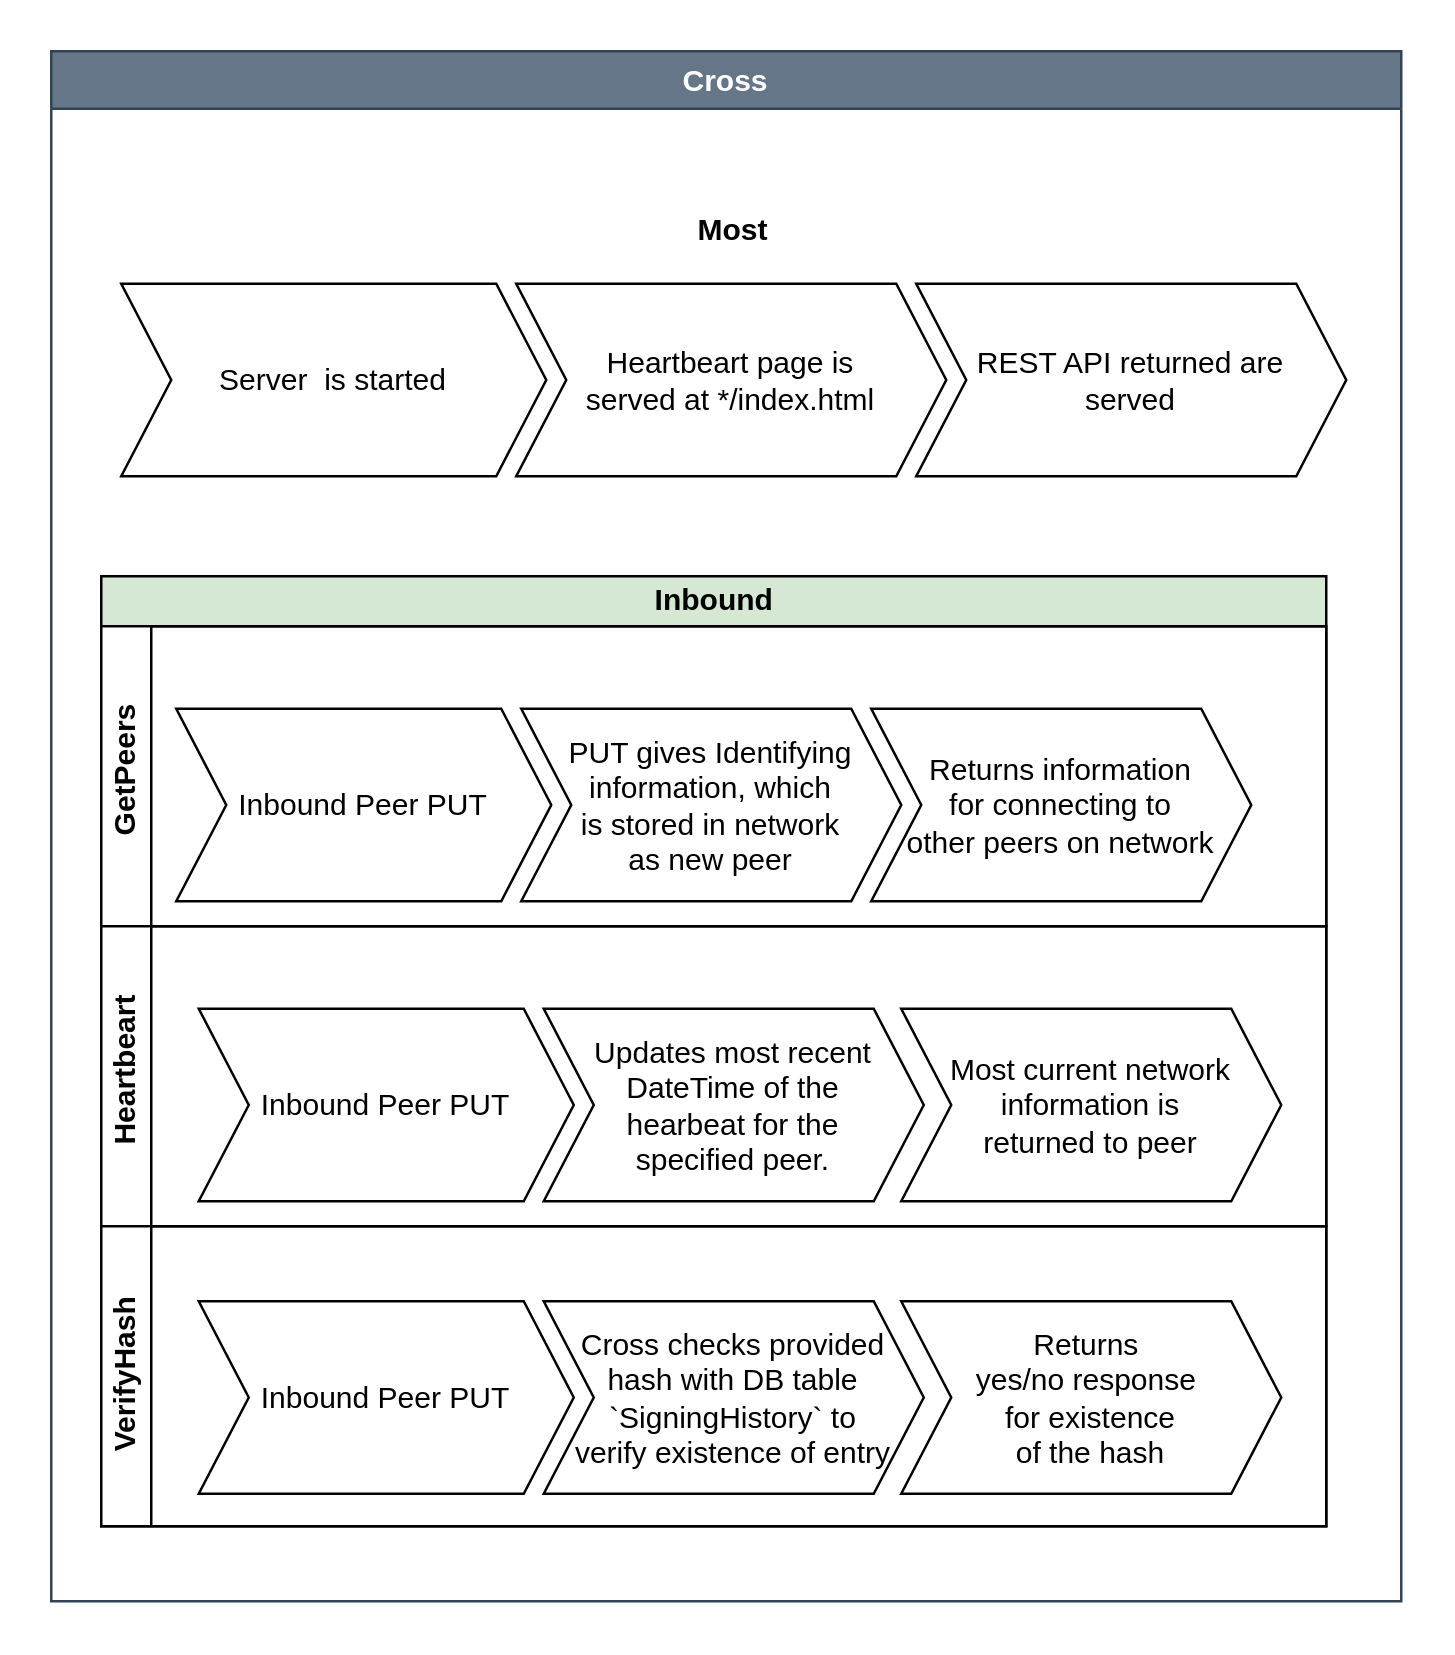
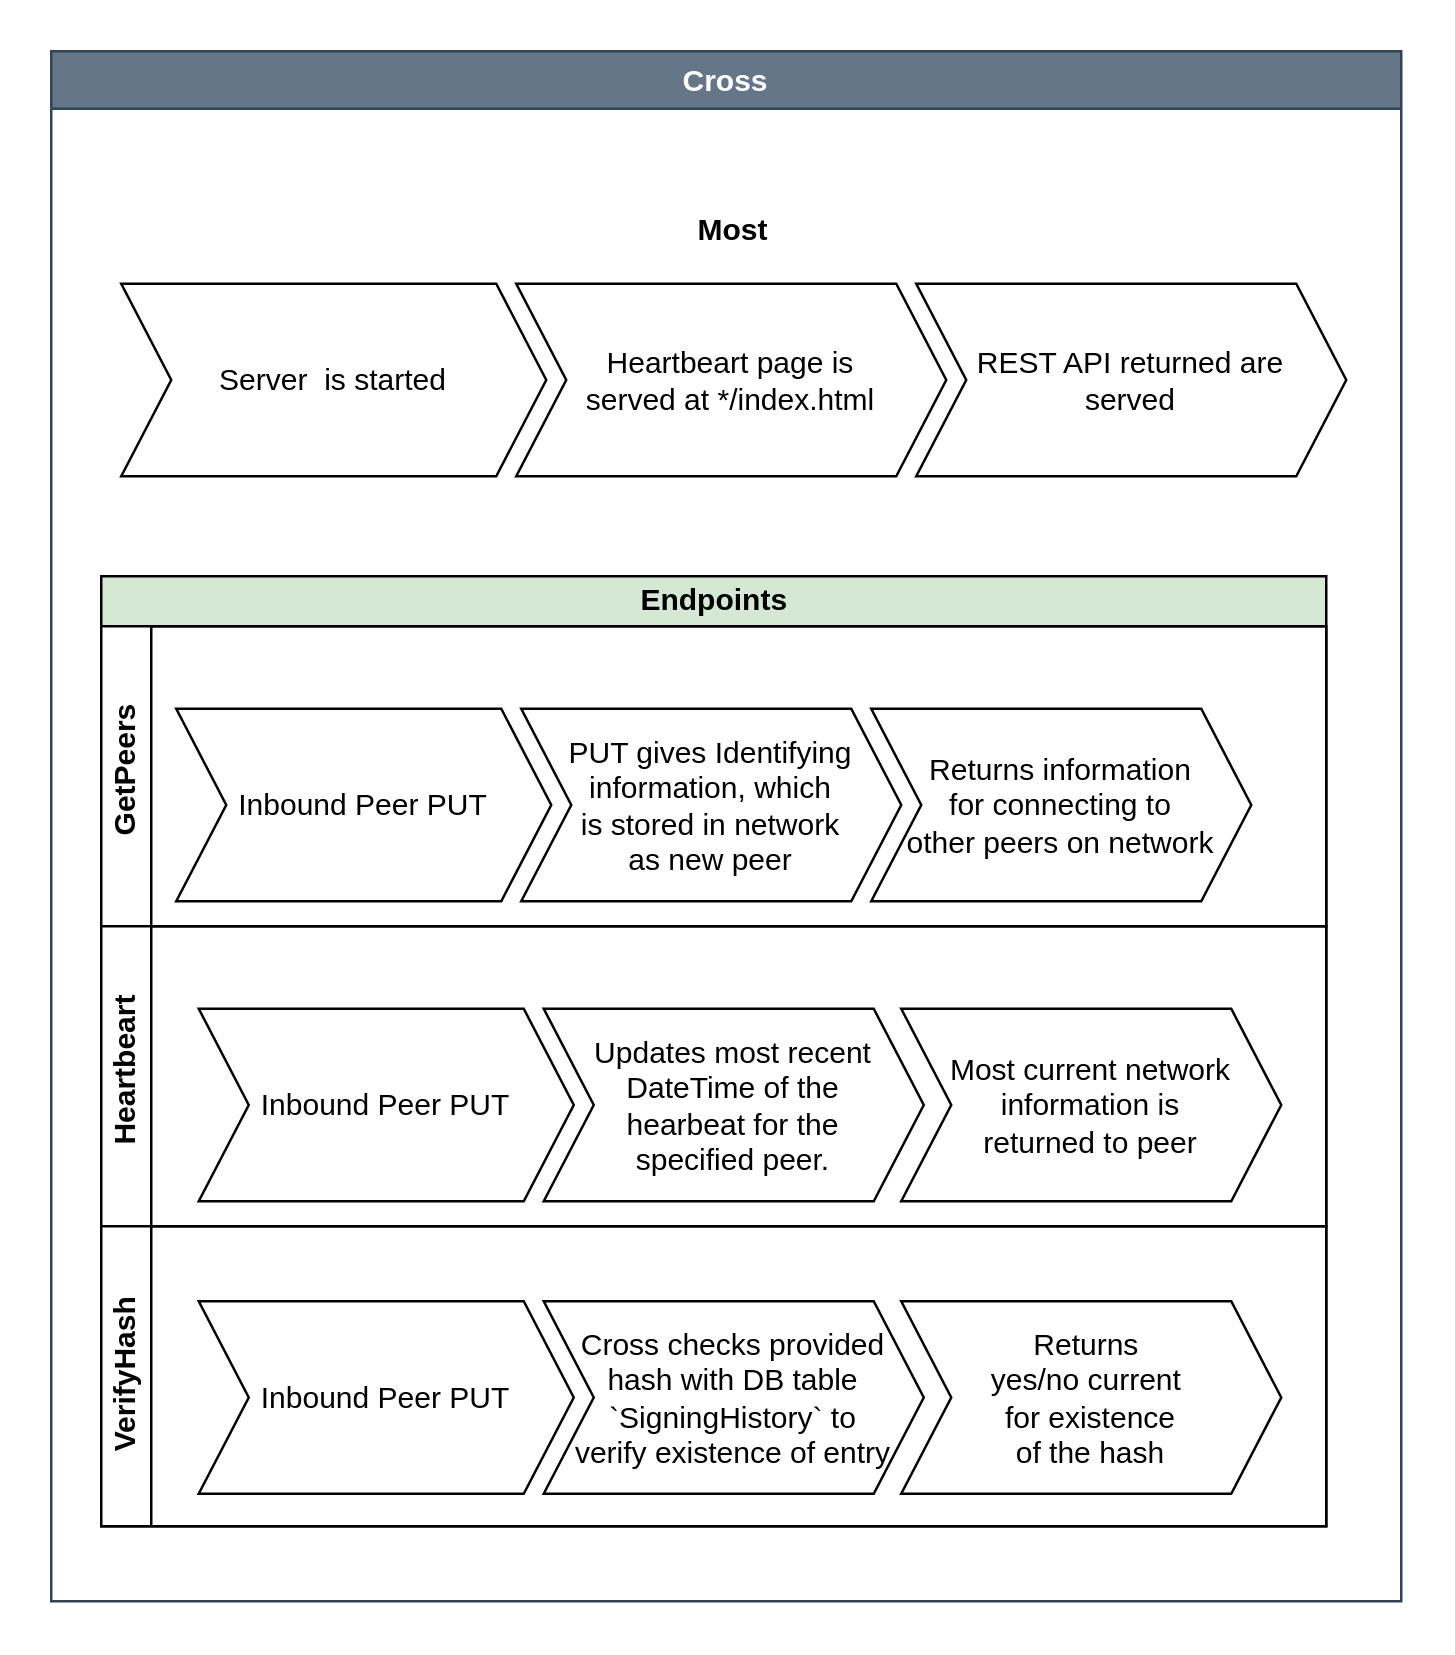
(715, 601) -> (715, 601)
(1091, 1399) -> (1091, 1399)
